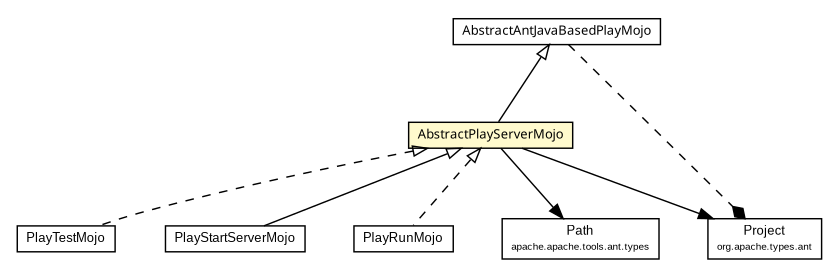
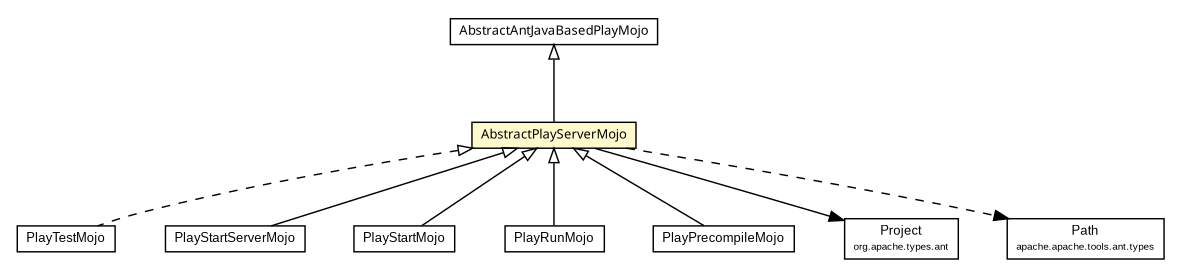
(650, 125) -> none
(527, 178) -> (811, 180)
(442, 193) -> (554, 194)
none -> (404, 239)
none -> (724, 239)
